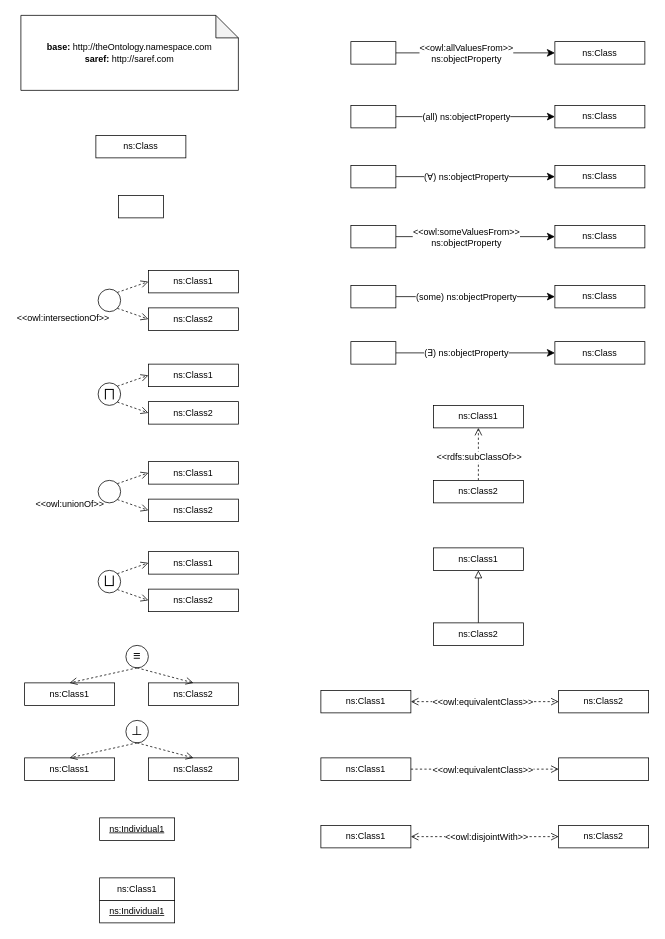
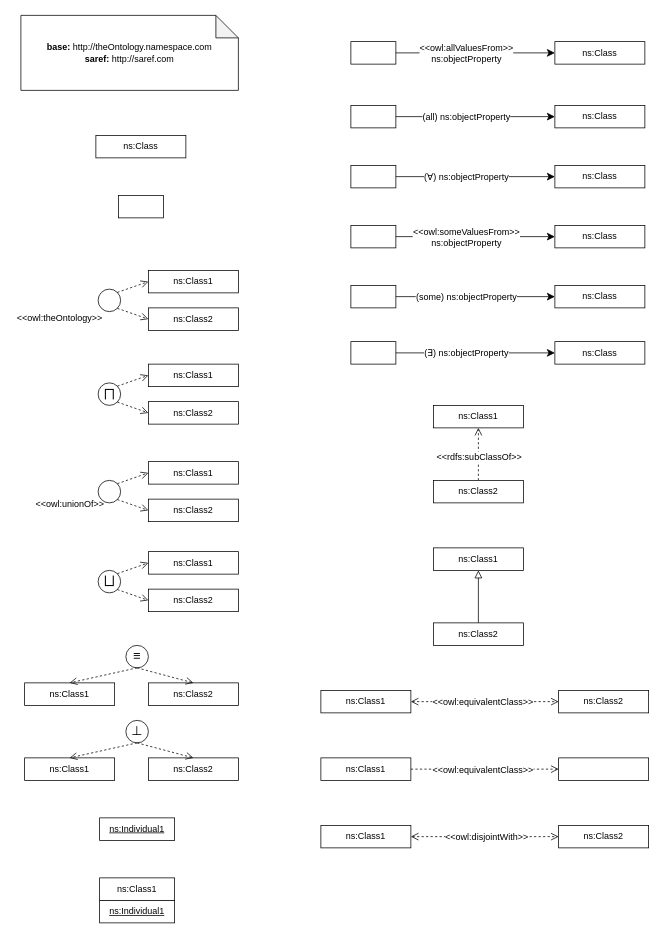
(68, 319) -> (61, 319)
